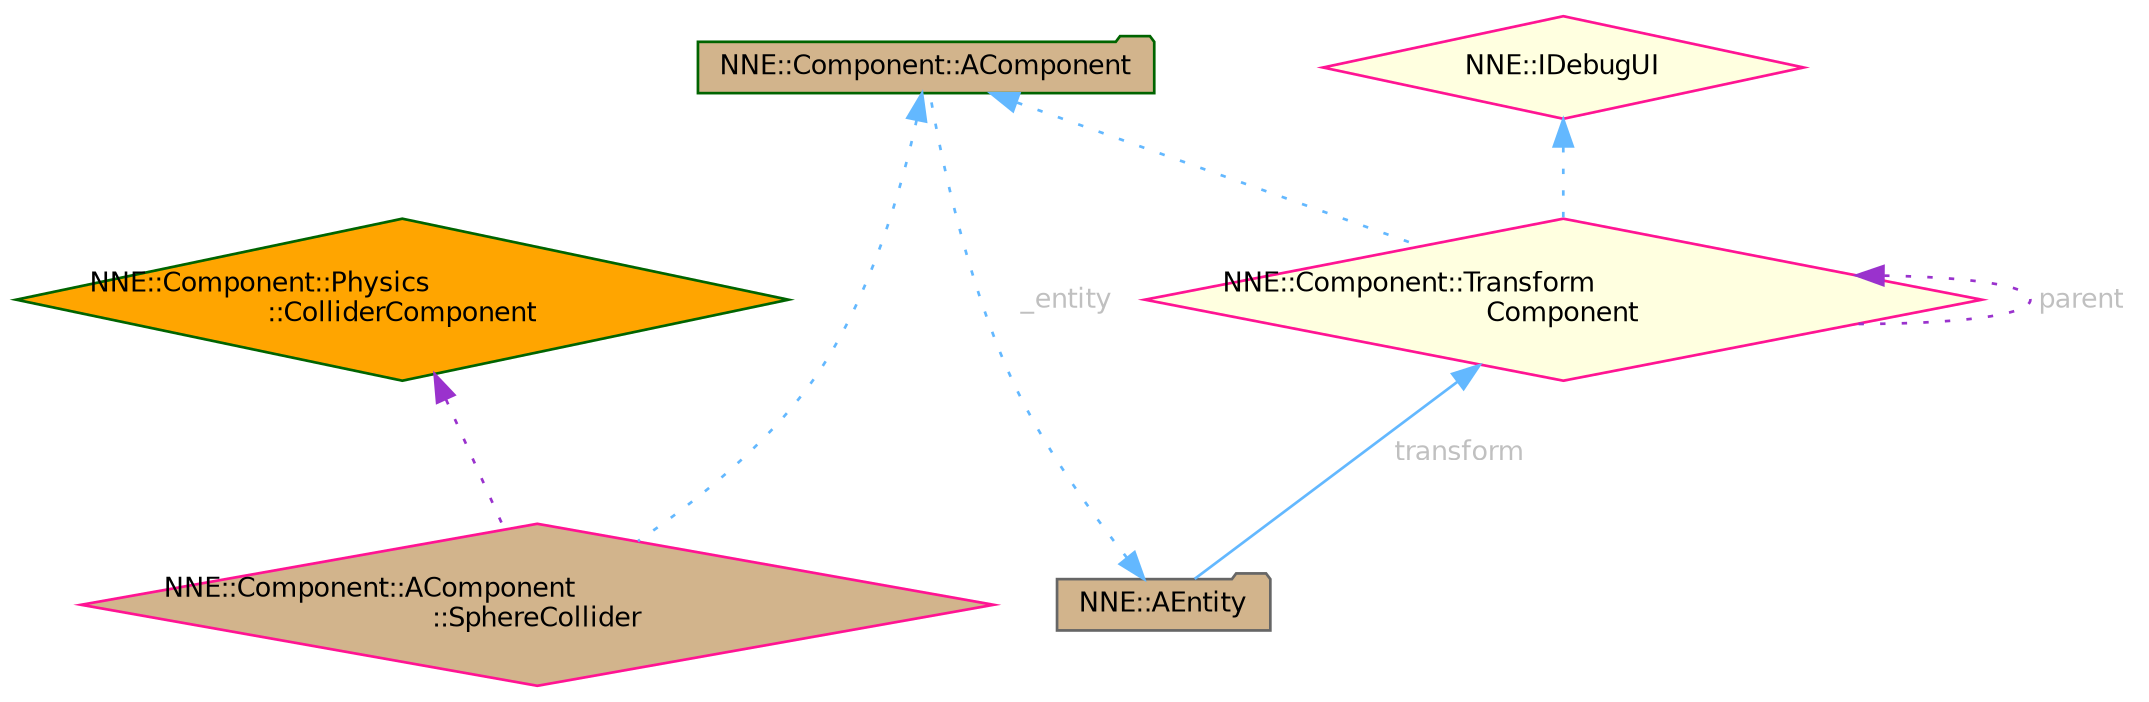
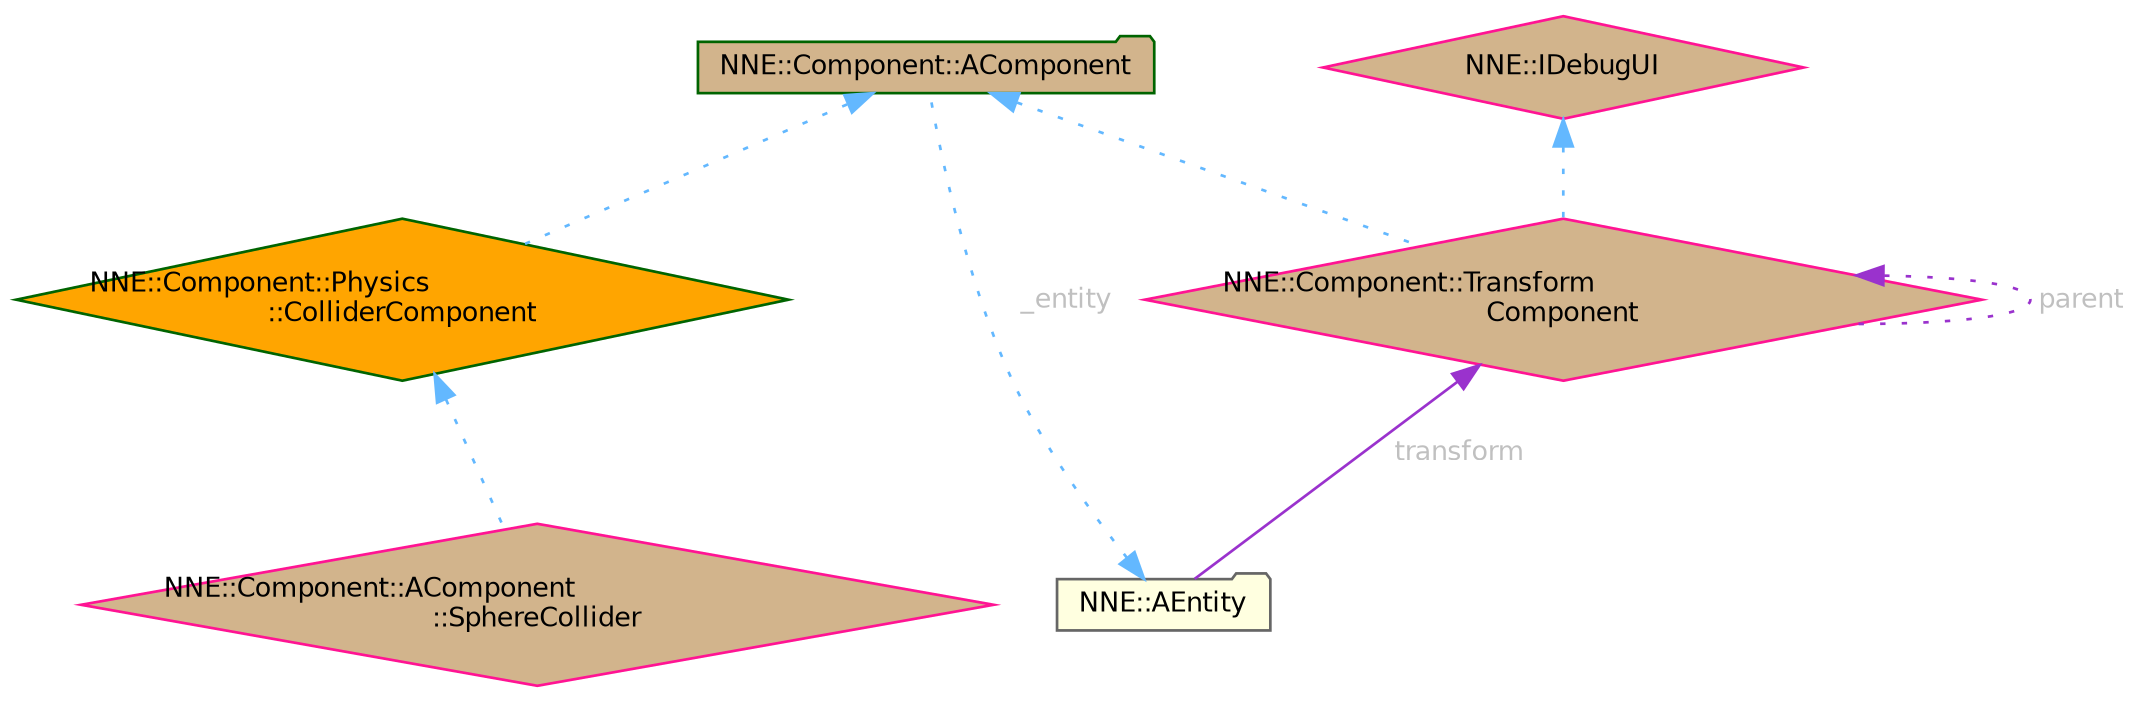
(1563, 68) -> (1563, 68)
(1563, 300) -> (1563, 300)
(825, 362) -> (686, 174)
(475, 464) -> (475, 464)
(1326, 480) -> (1326, 480)
(1164, 605) -> (1164, 605)
